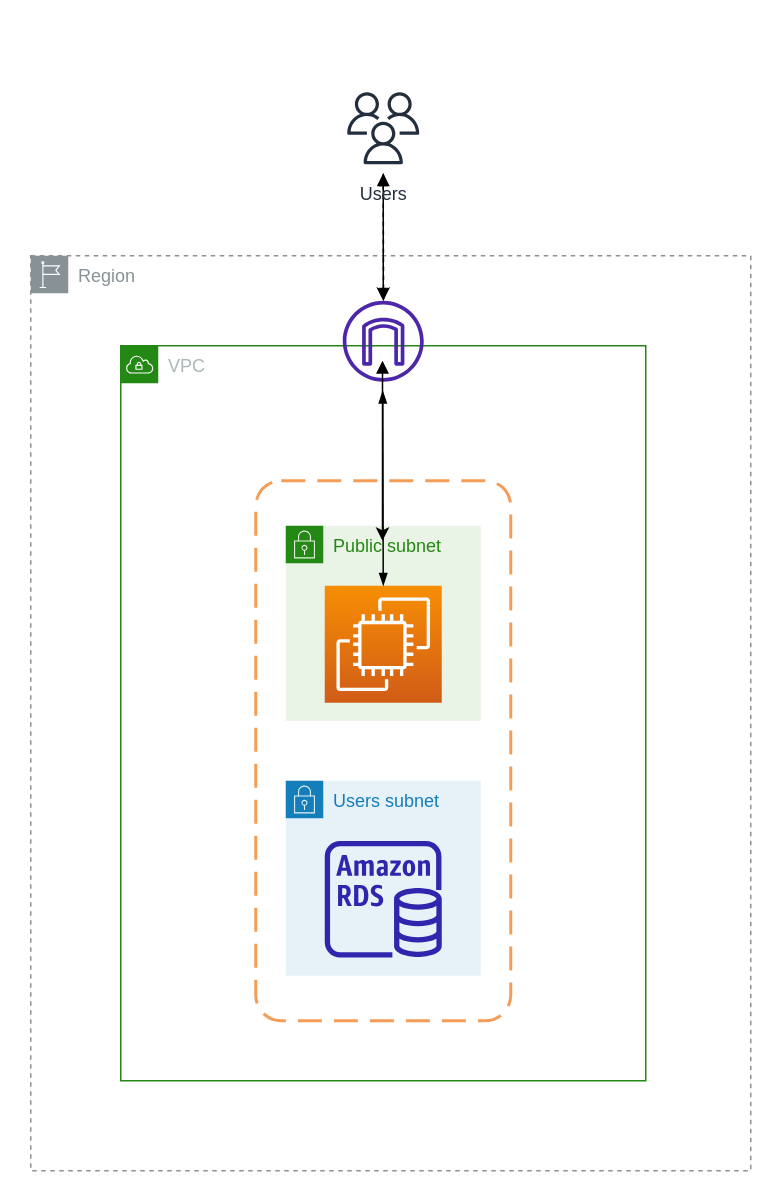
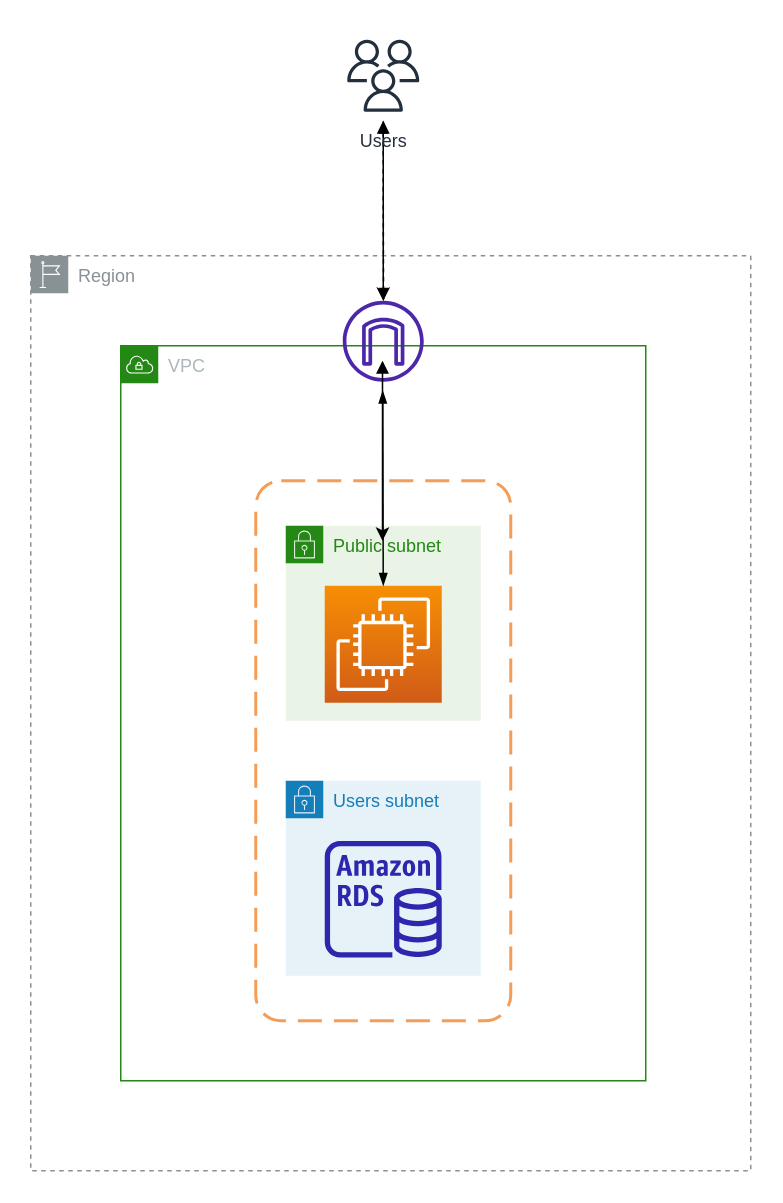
(383, 128) -> (383, 76)
